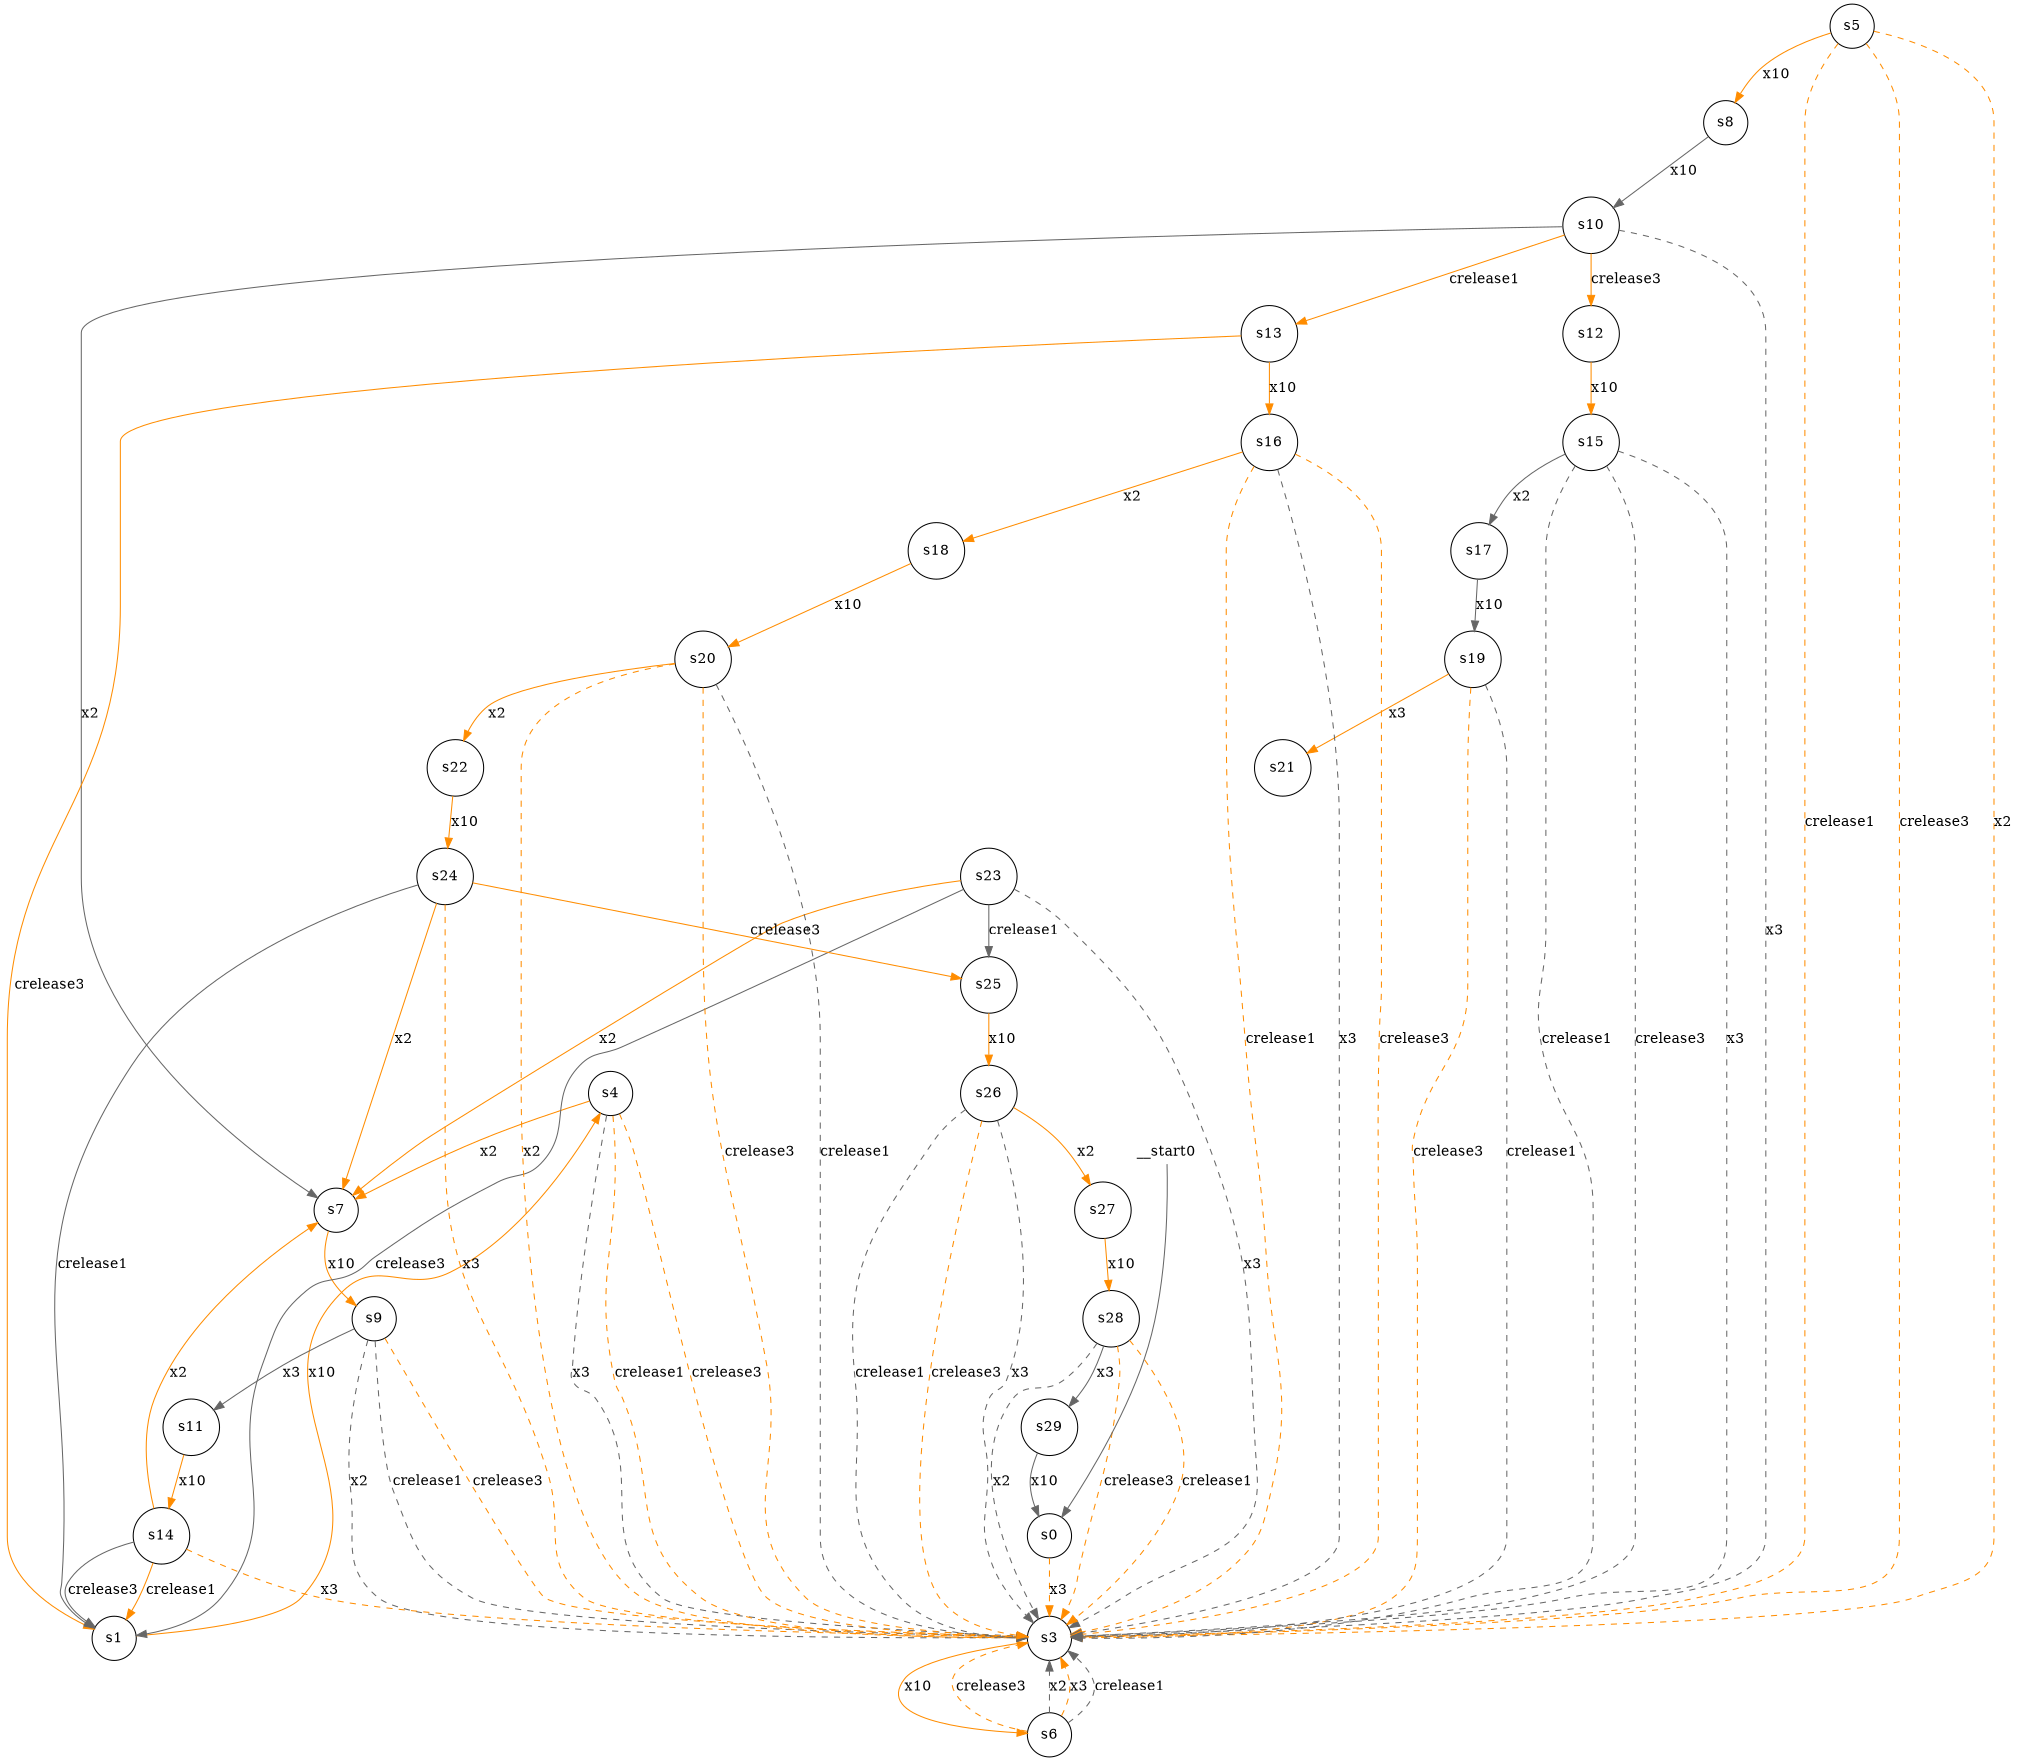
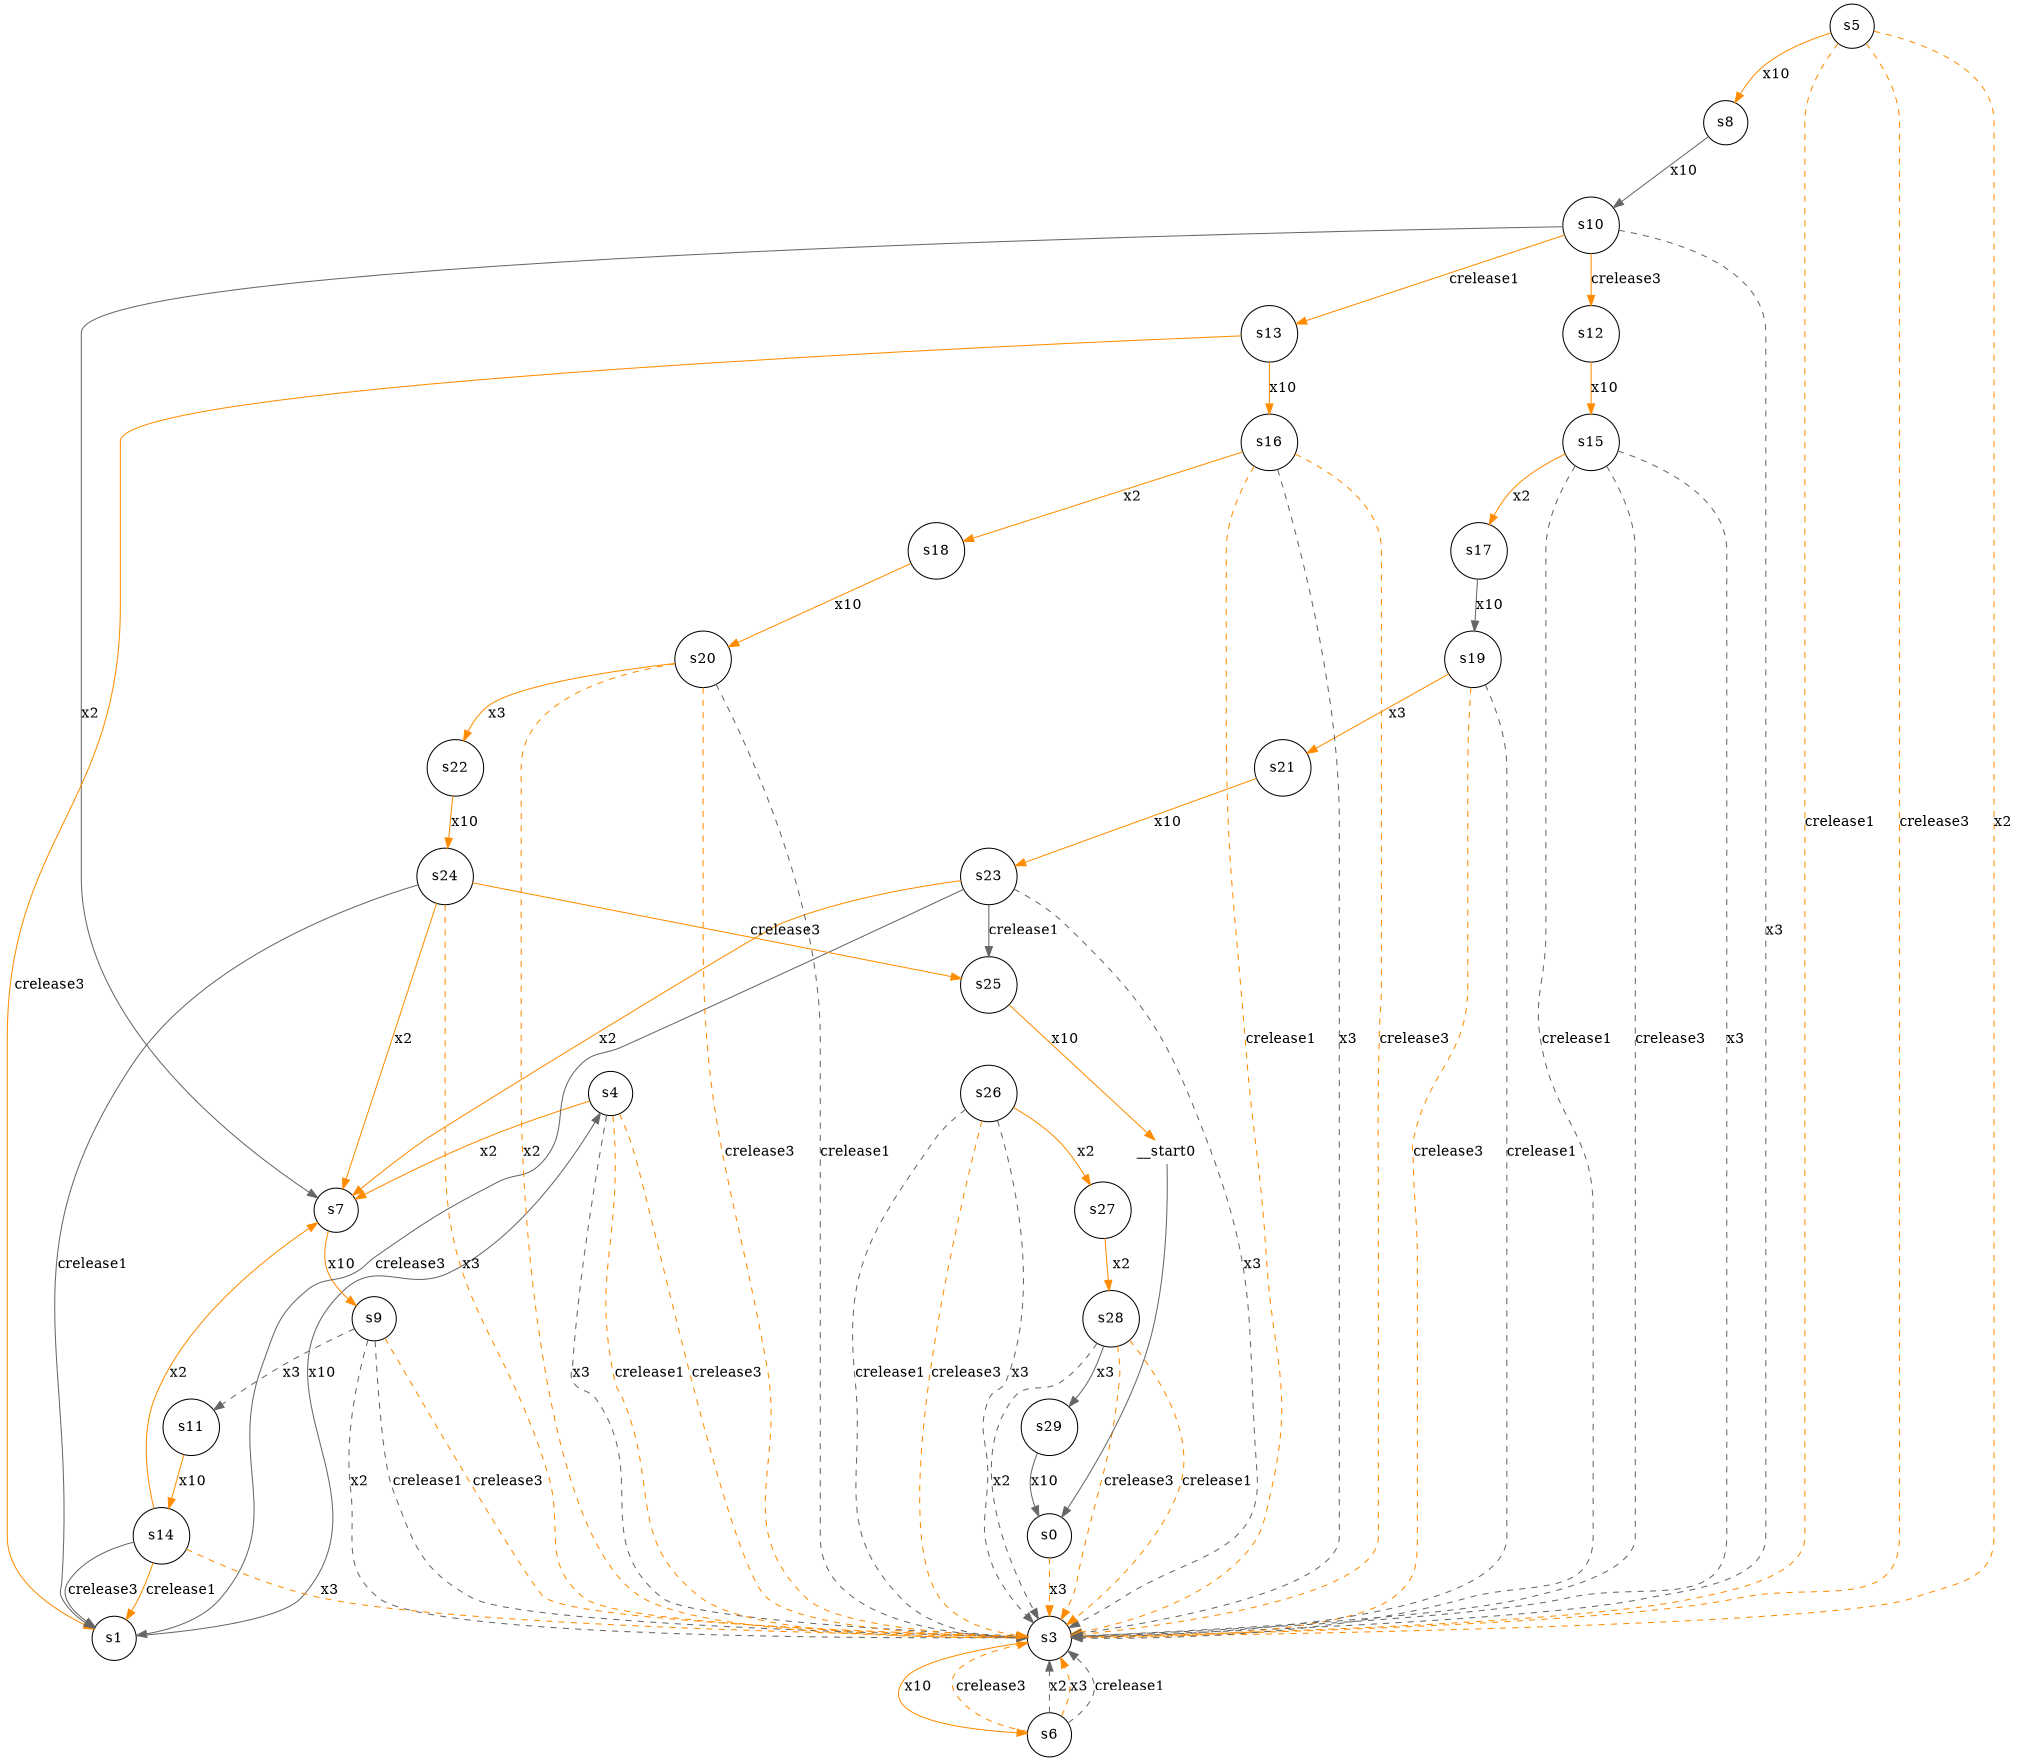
(1524, 479) -> (1524, 479)
(498, 714) -> (498, 714)
none -> (1141, 820)
(989, 1034) -> (1078, 1069)
(1122, 1265) -> (1122, 1265)
(286, 1363) -> (286, 1363)
(308, 1369) -> (308, 1369)
